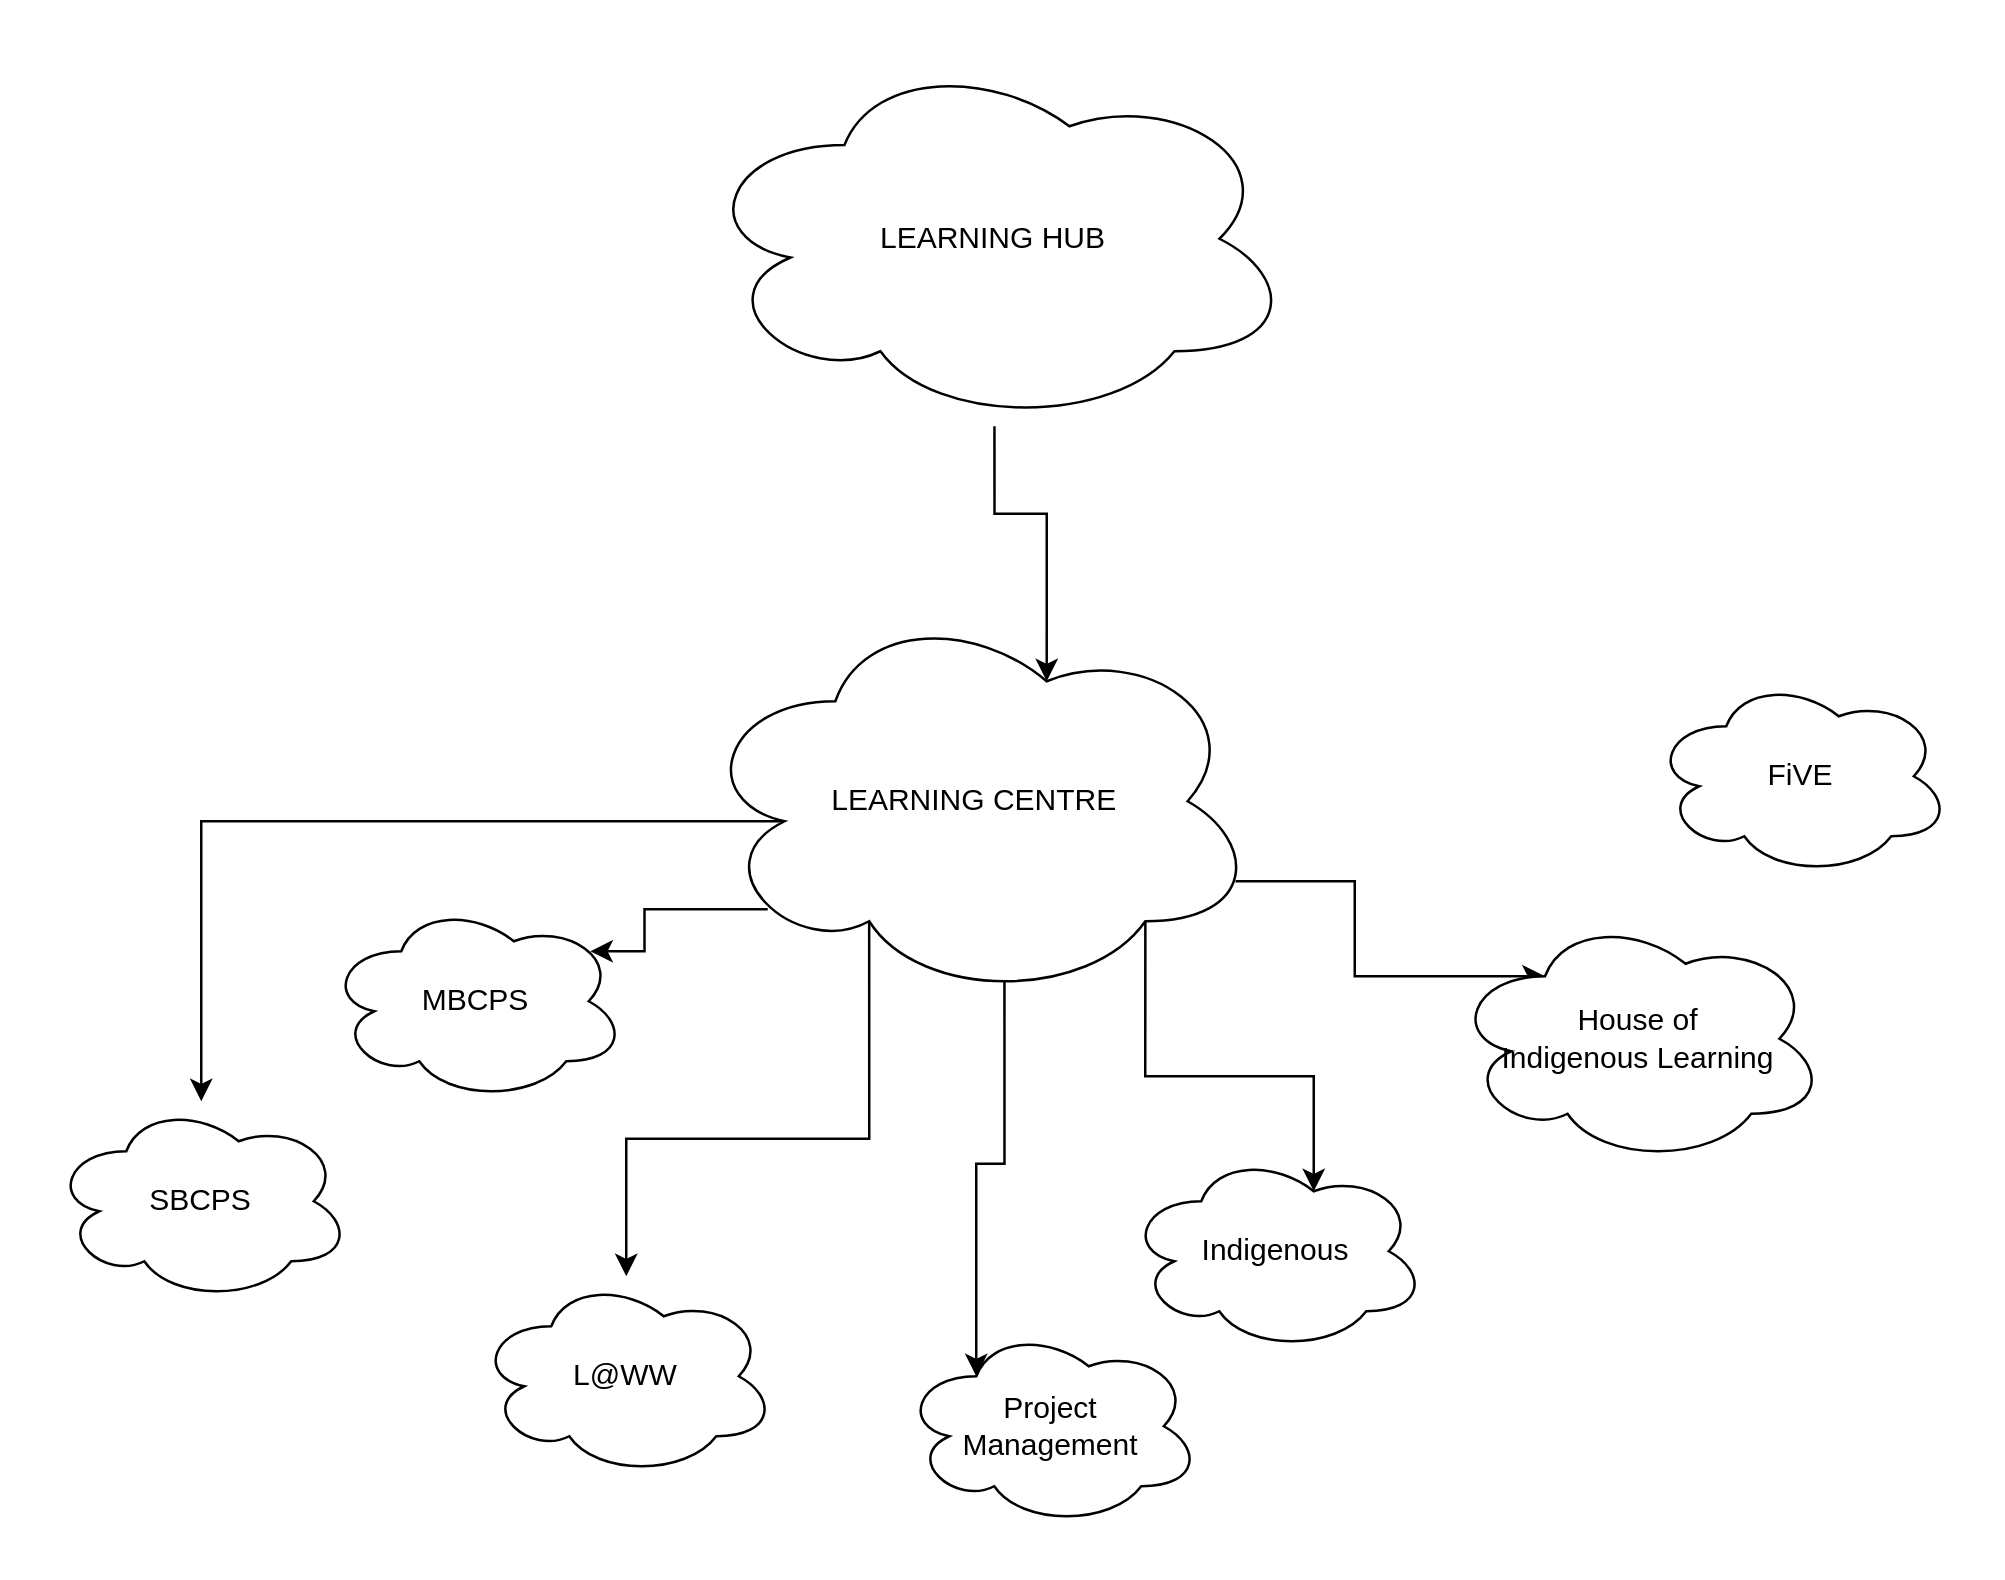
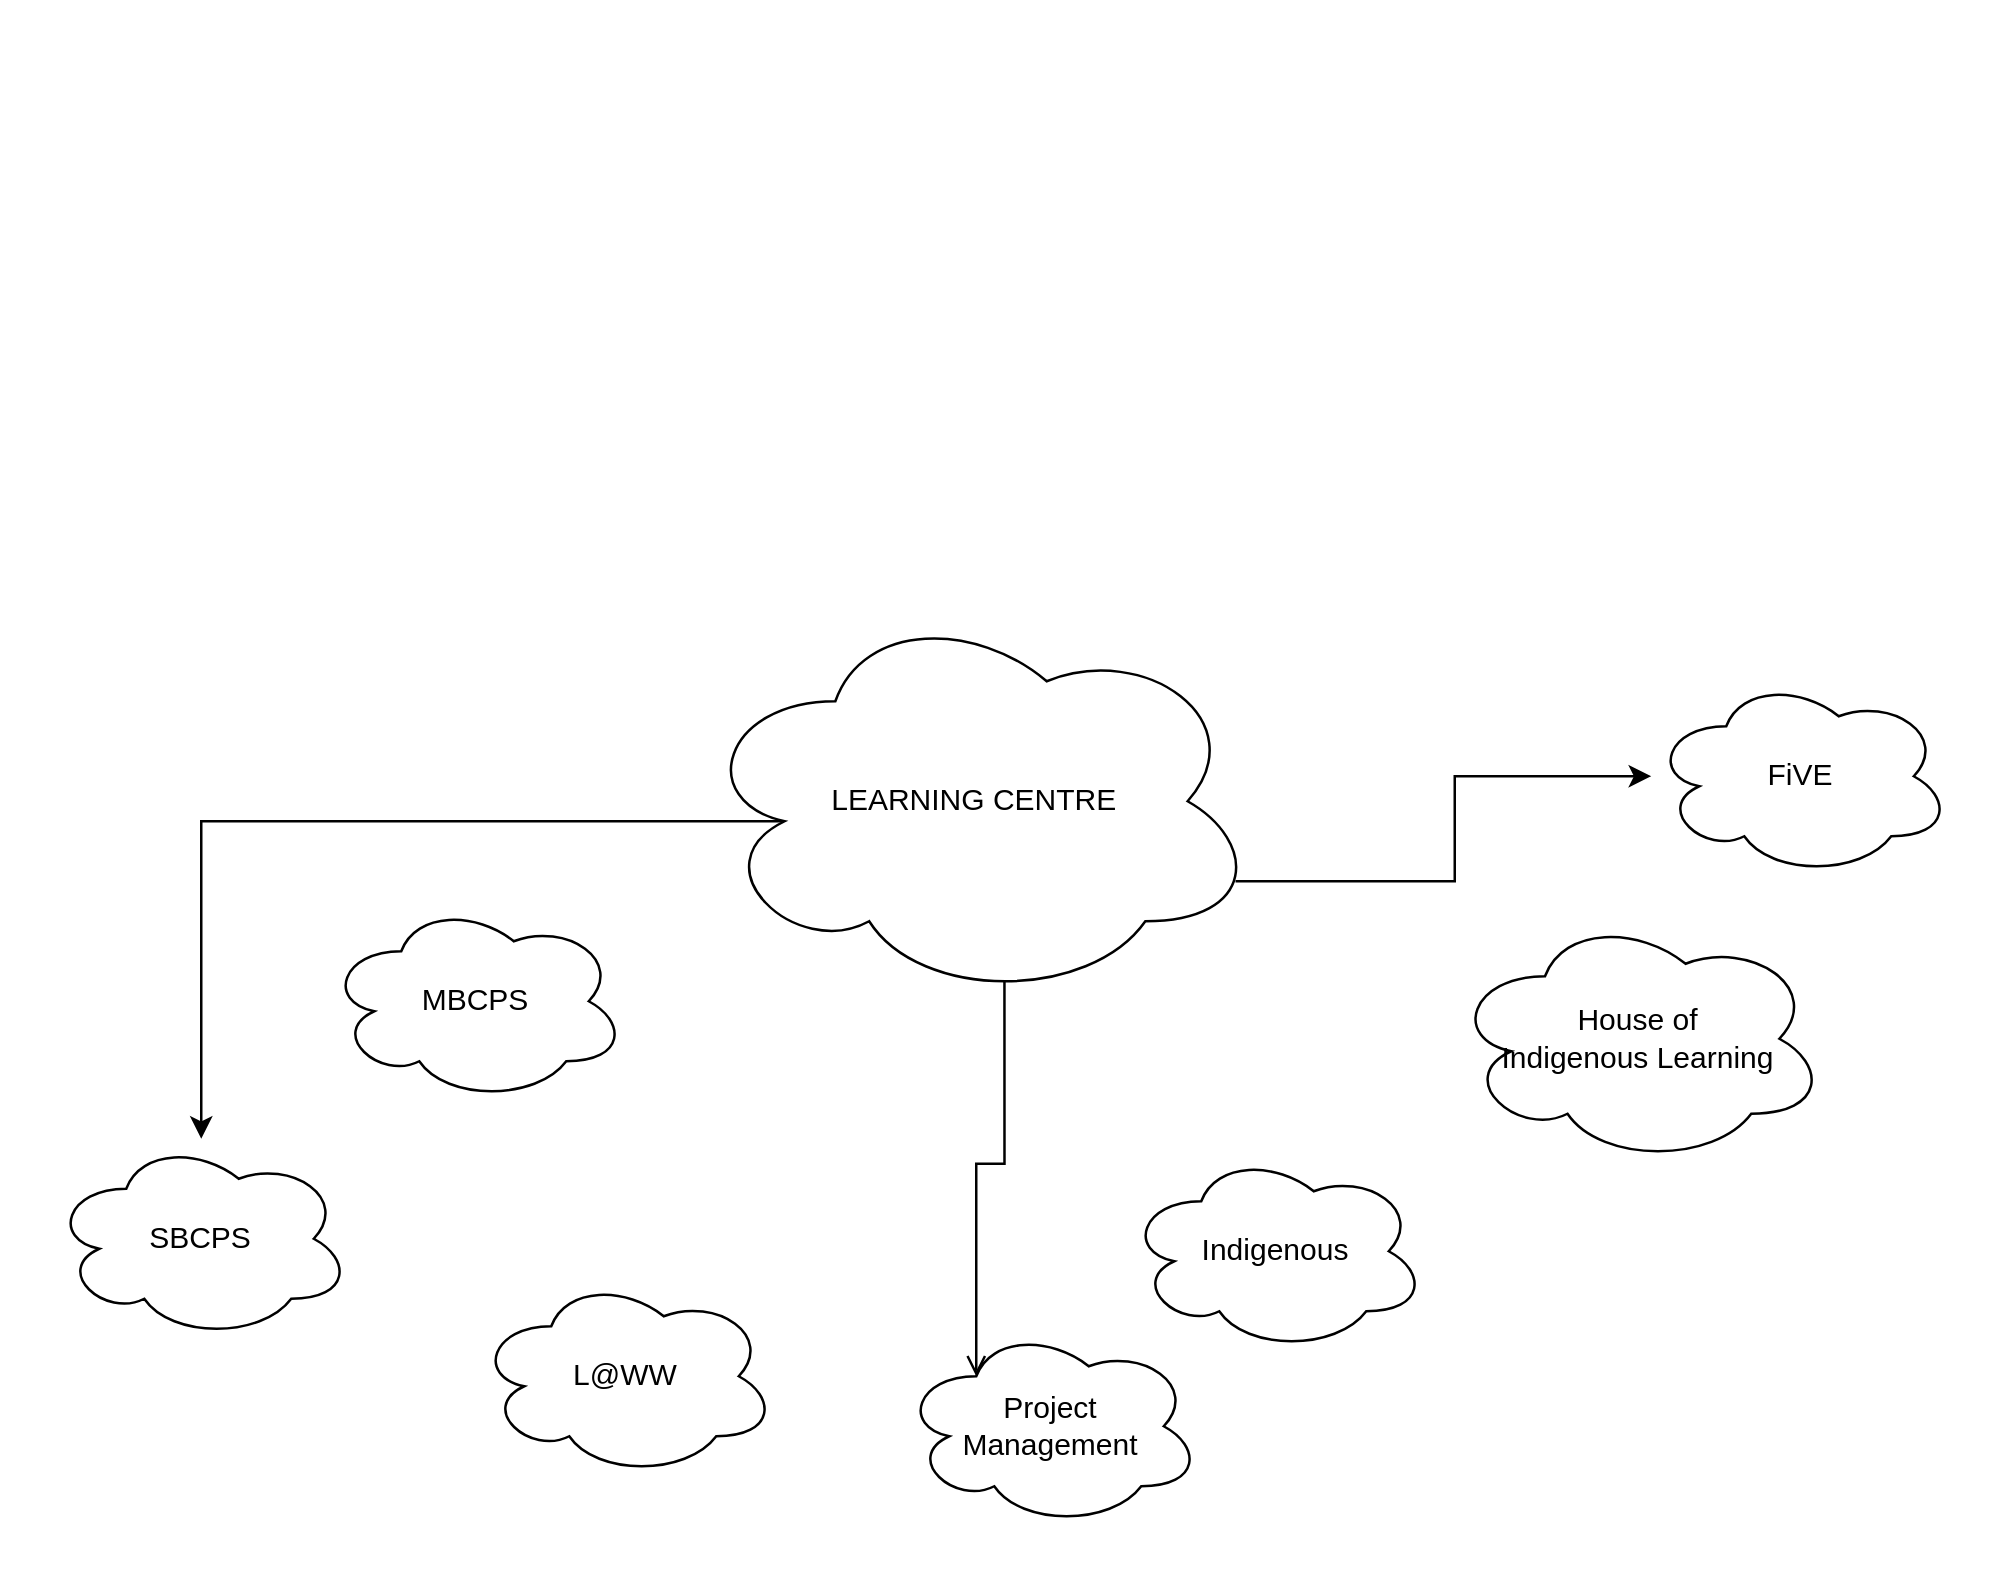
(994, 239) -> none
(1047, 520) -> none
(667, 909) -> none
(1392, 976) -> (1455, 791)
(1201, 1076) -> none
(796, 1139) -> none
(201, 1201) -> (201, 1239)
(976, 1358) -> (976, 1362)
